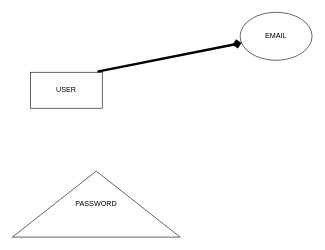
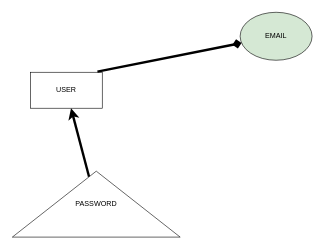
(276, 36) -> (276, 36)
none -> (81, 147)
